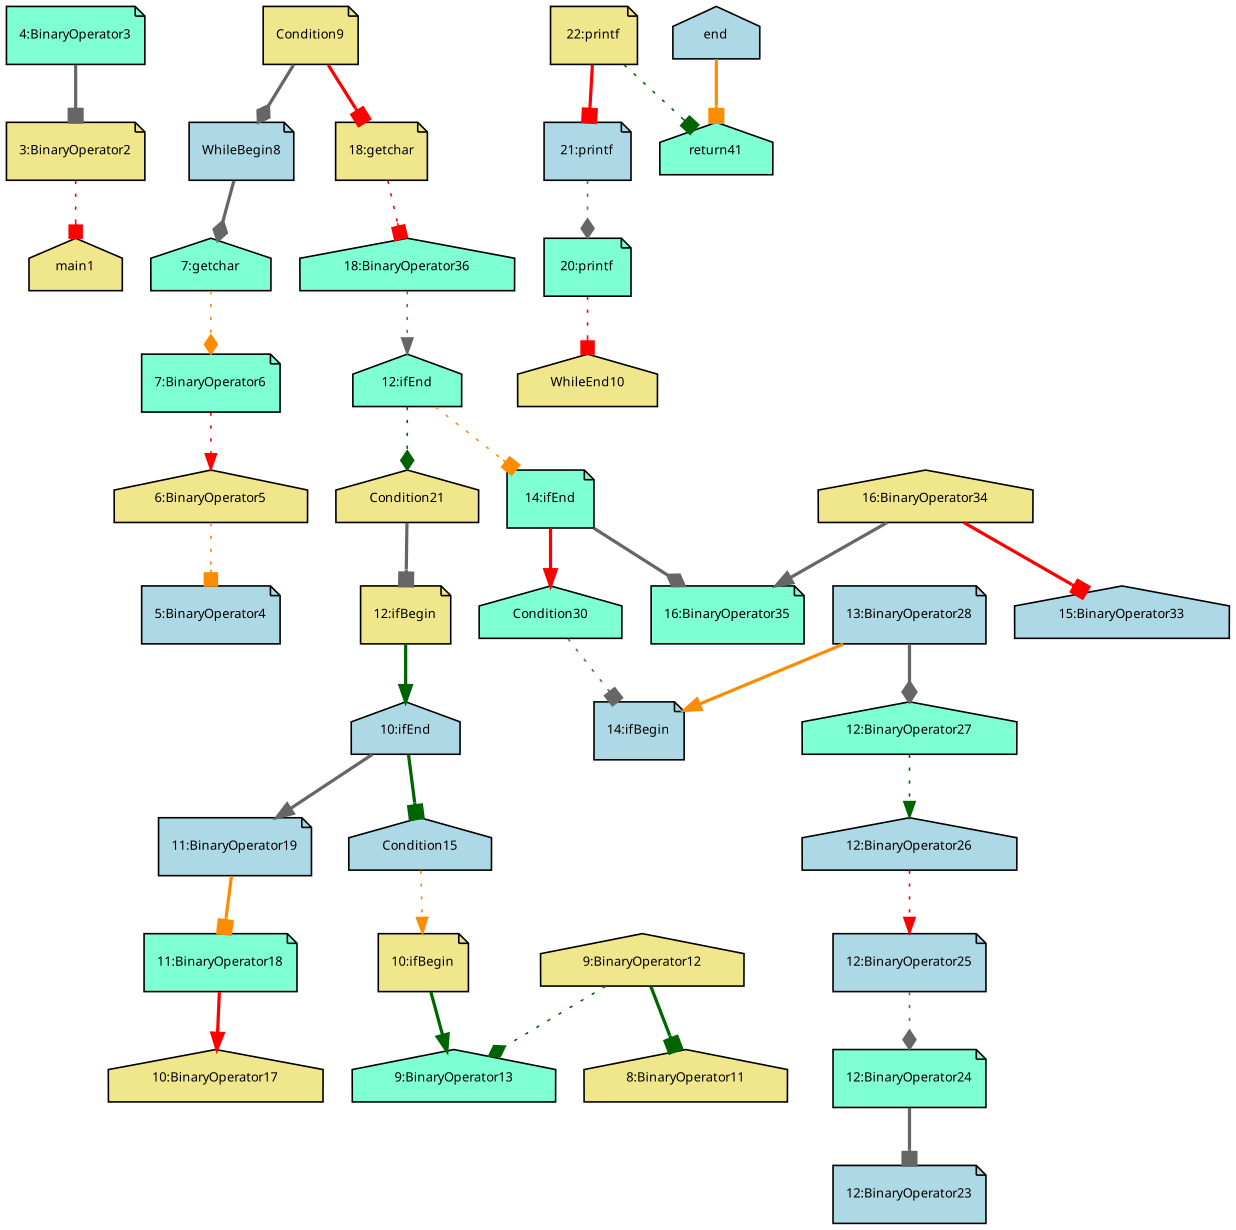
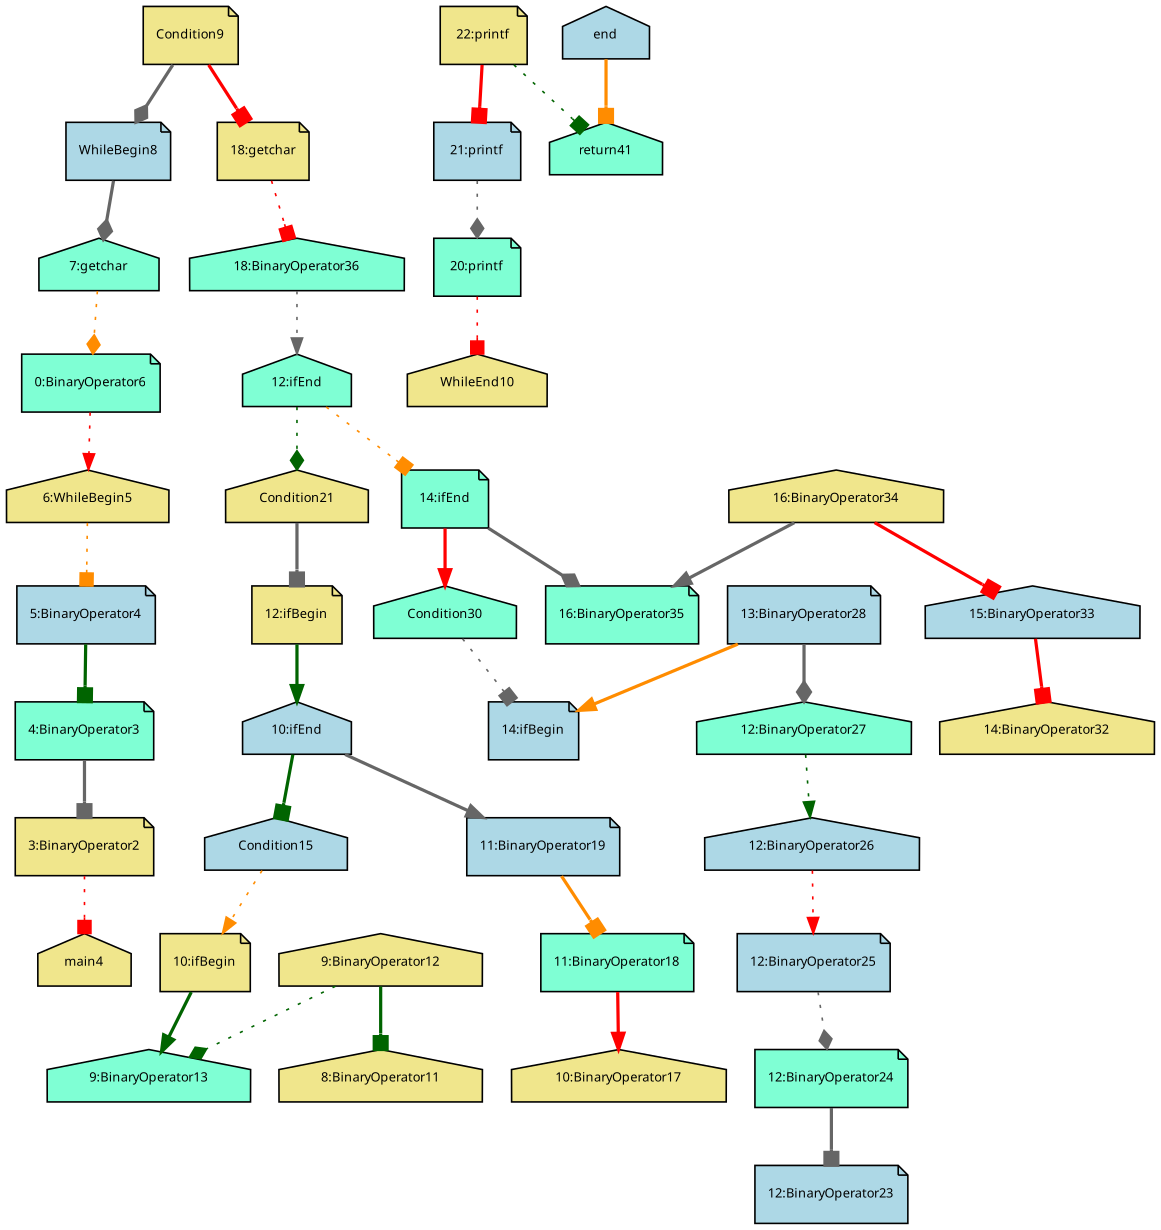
(76, 267) -> (84, 963)
(211, 383) -> (91, 383)
(211, 499) -> (88, 499)
none -> (85, 665)
none -> (1047, 731)
